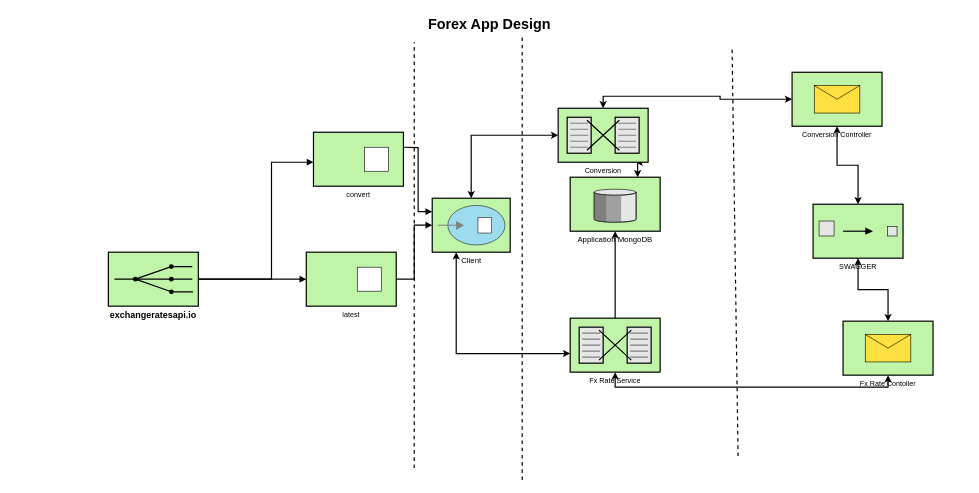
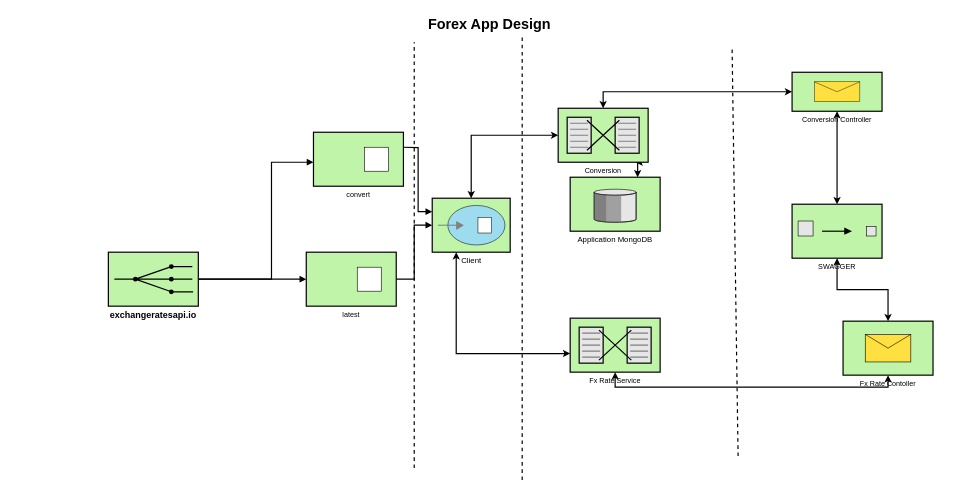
(837, 99) -> (837, 92)
(858, 231) -> (837, 231)
(615, 277) -> none
